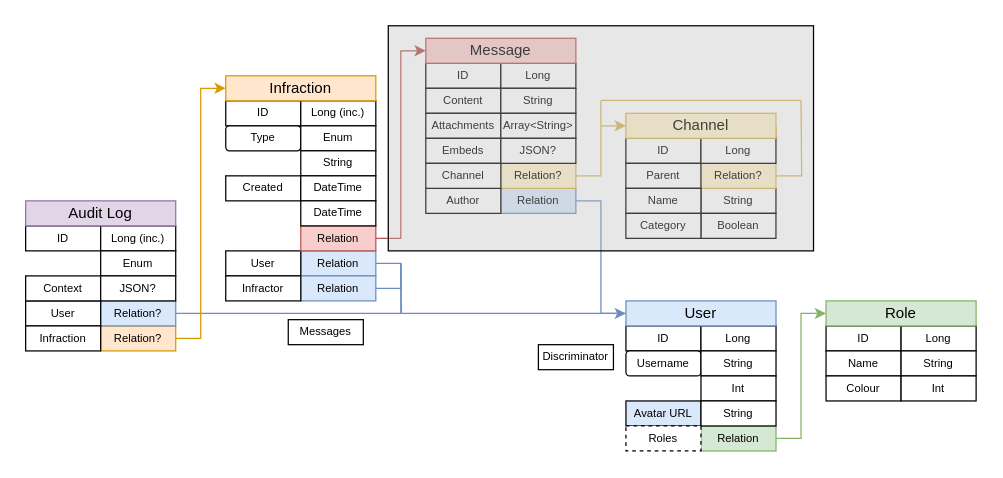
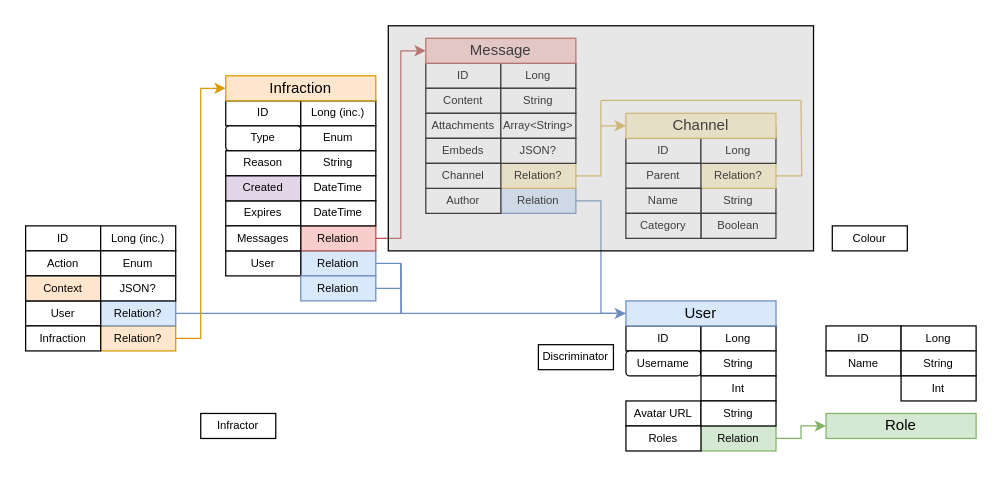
none -> (263, 163)
(263, 188) -> (263, 188)
(101, 213) -> none
none -> (263, 213)
none -> (63, 263)
(63, 288) -> (63, 288)
(263, 288) -> (238, 426)
(901, 313) -> (901, 426)
(326, 332) -> (263, 238)
(863, 388) -> (869, 238)
(663, 413) -> (663, 413)
(663, 438) -> (663, 438)
